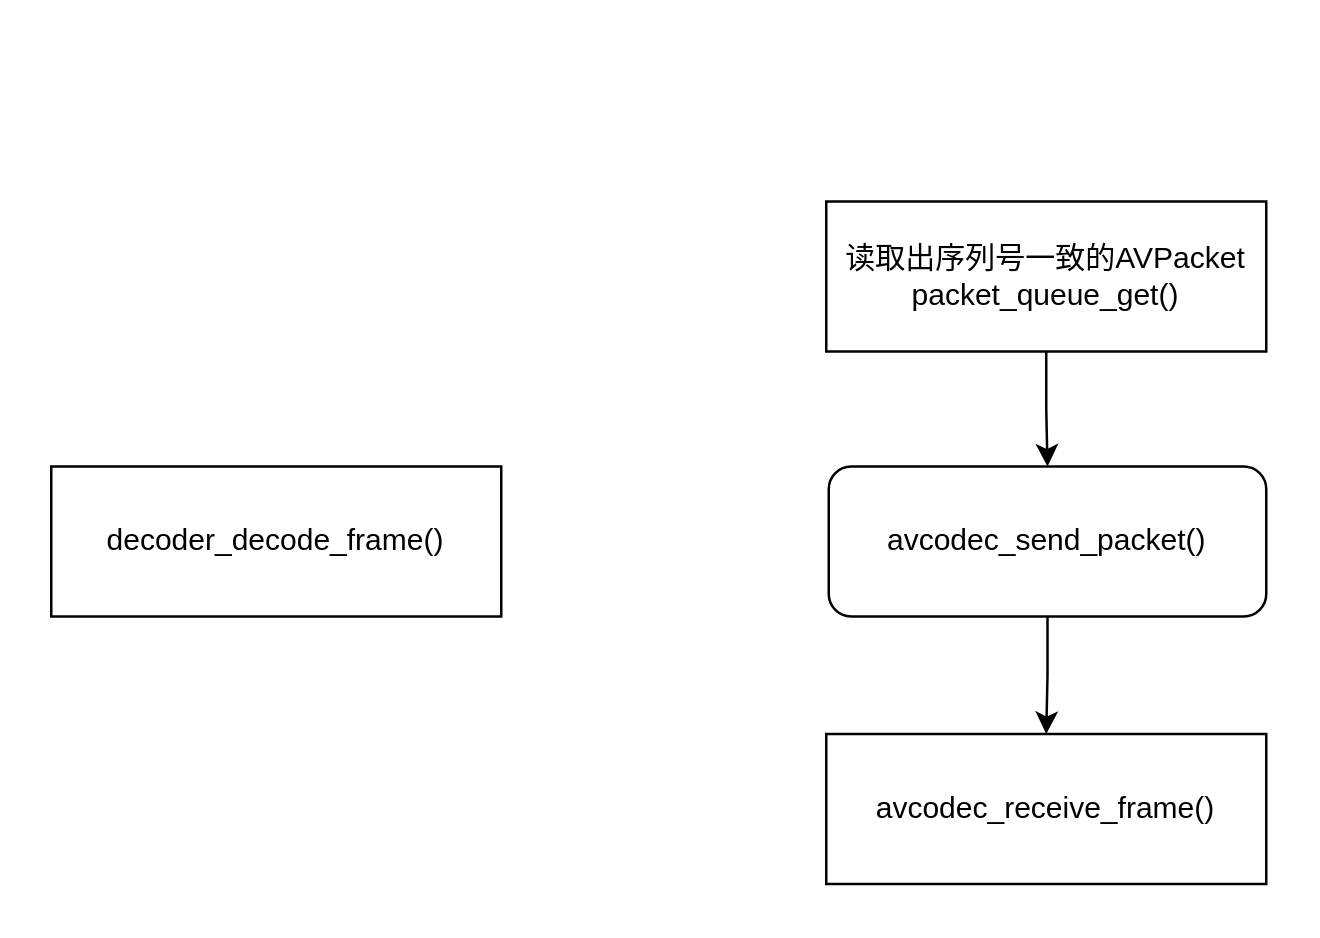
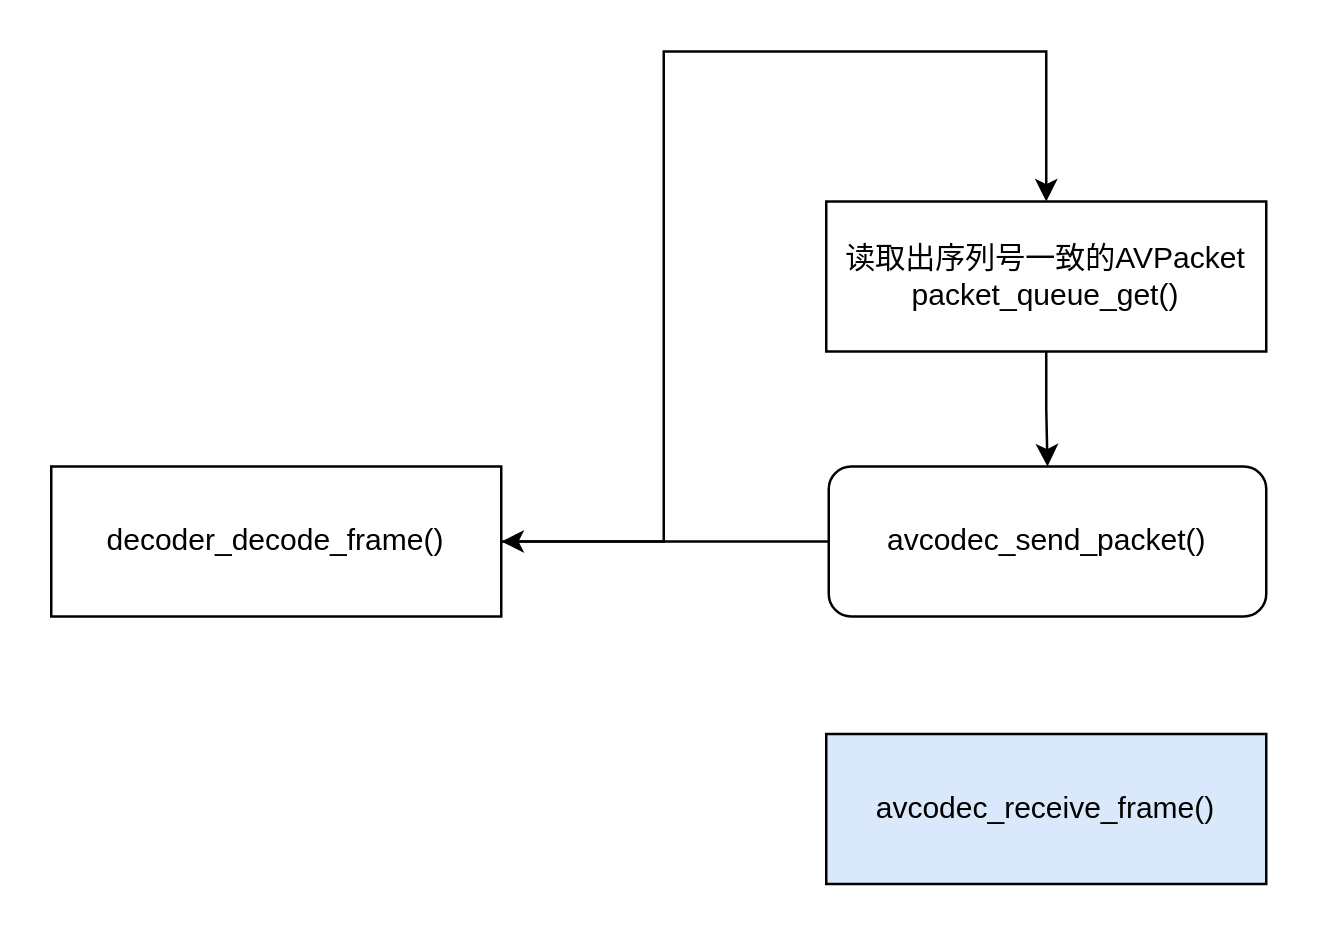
none -> (679, 51)
(1048, 667) -> (748, 541)
(1046, 809) -> (1046, 809)
